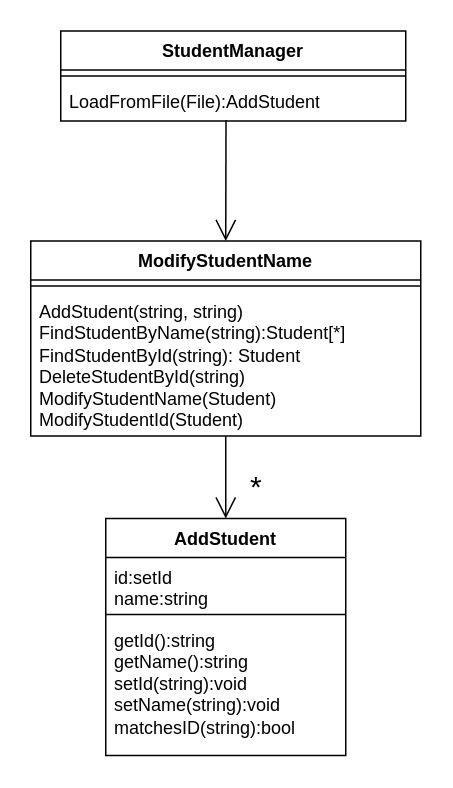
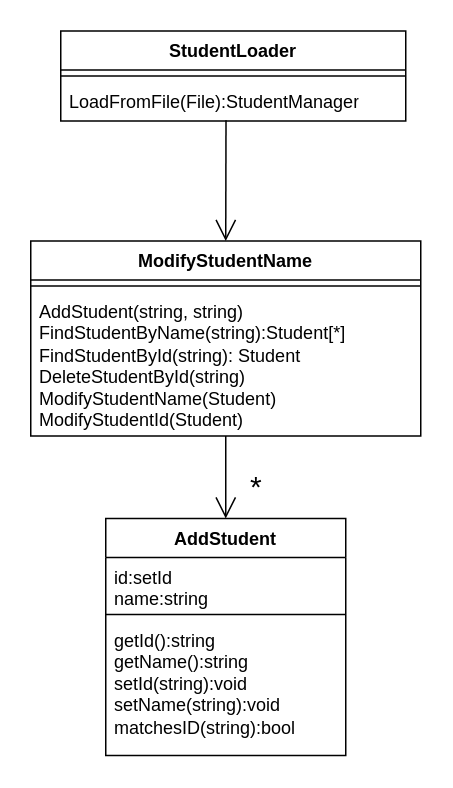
(233, 52) -> (233, 52)
(204, 103) -> (224, 103)
